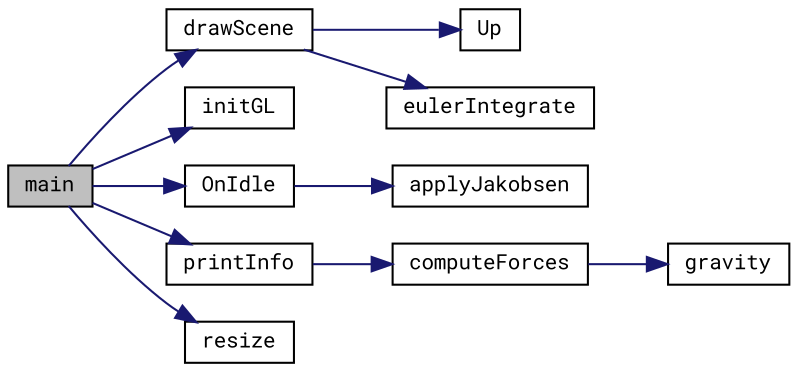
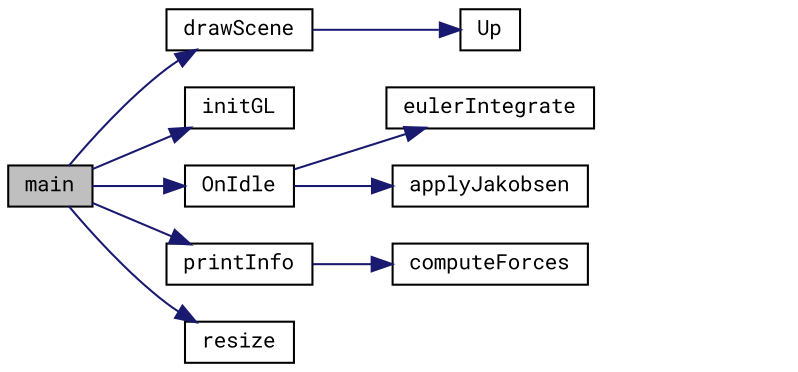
(355, 66) -> (350, 152)
(729, 264) -> none
